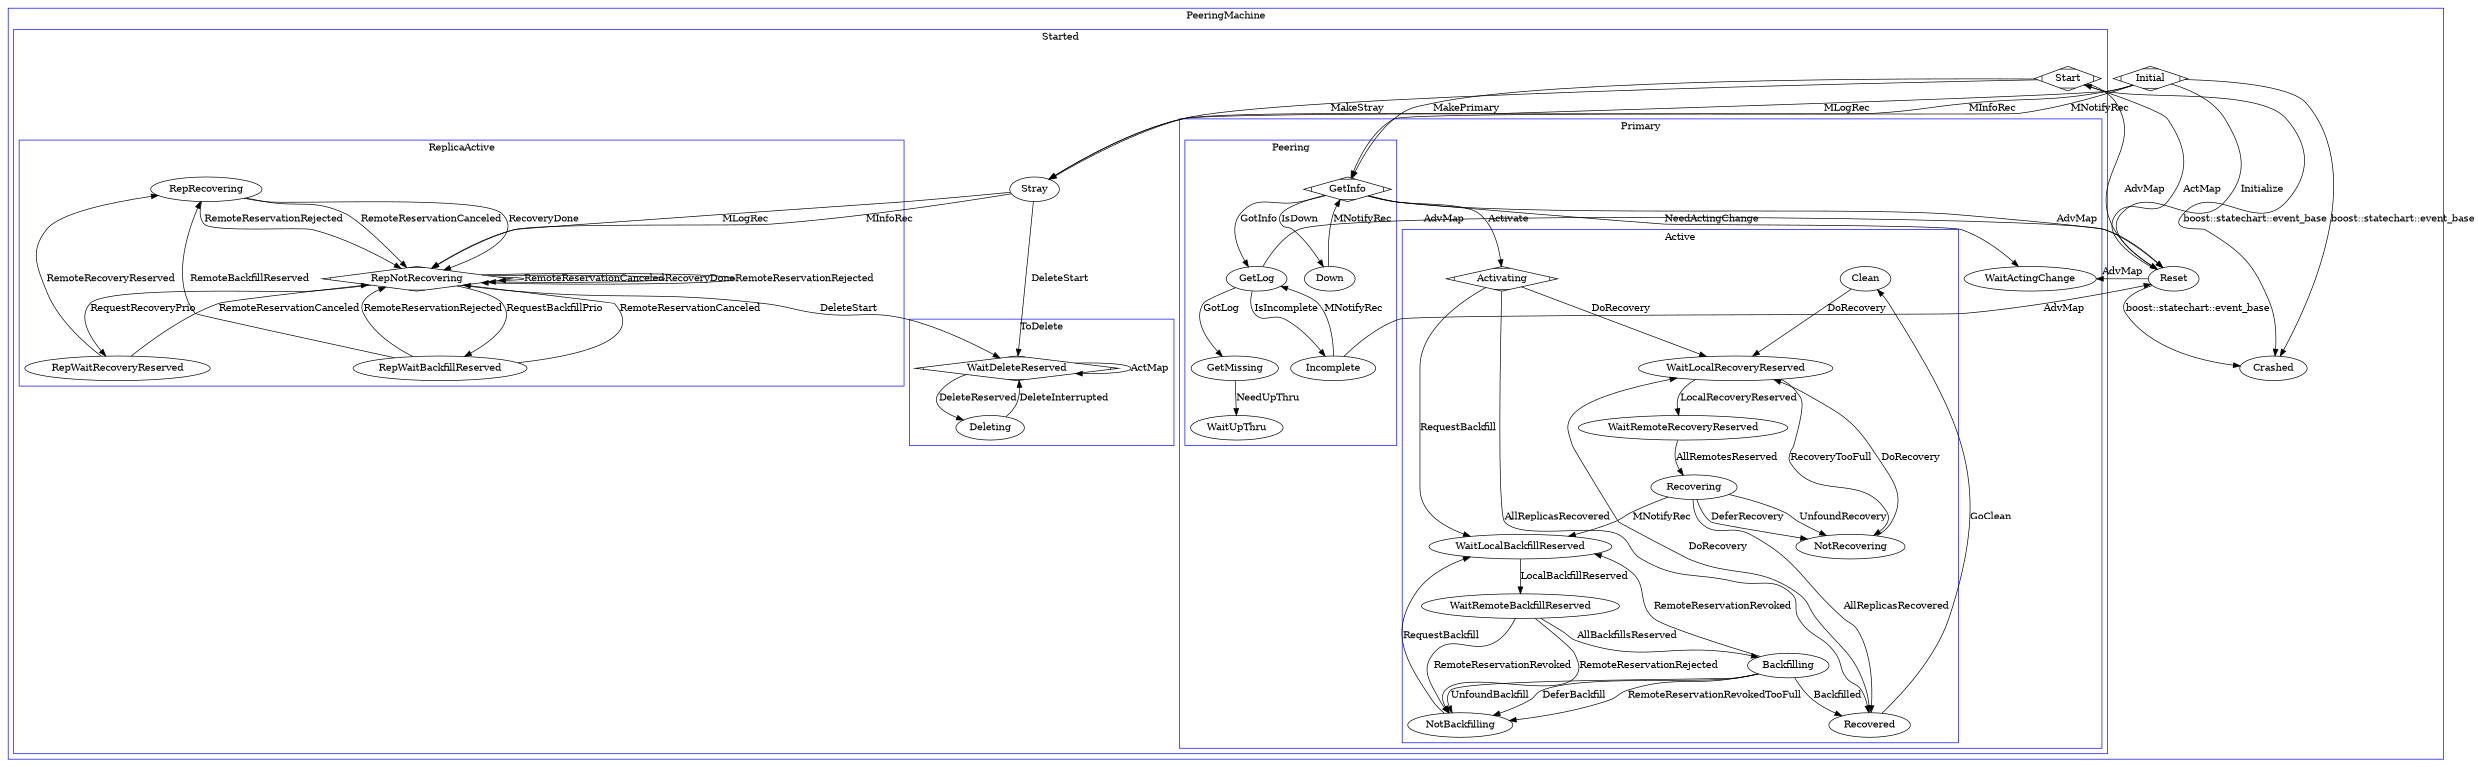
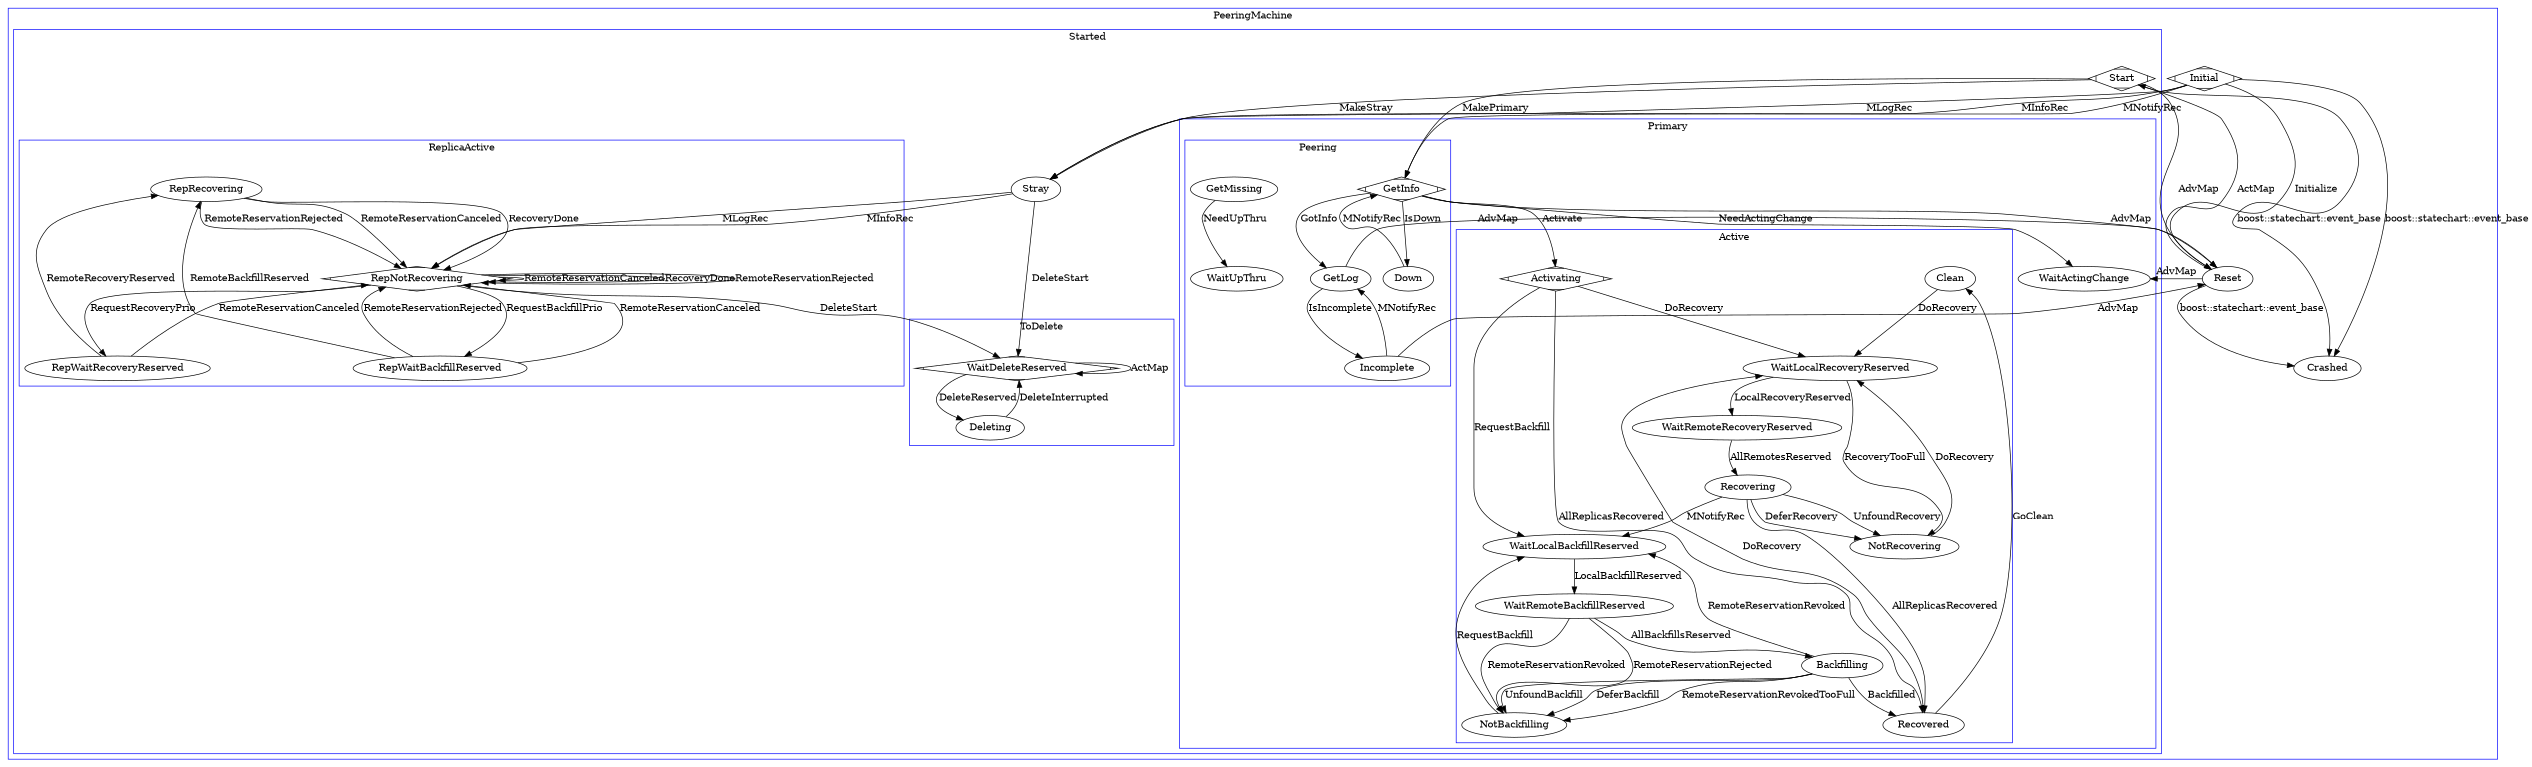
(1200, 312) -> none
